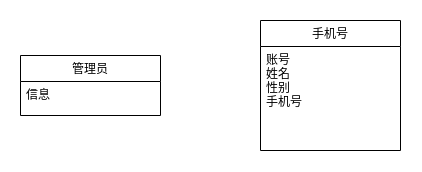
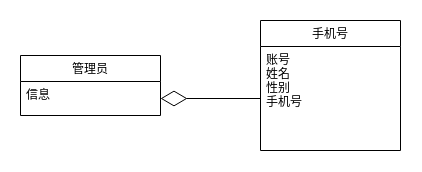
none -> (223, 99)
